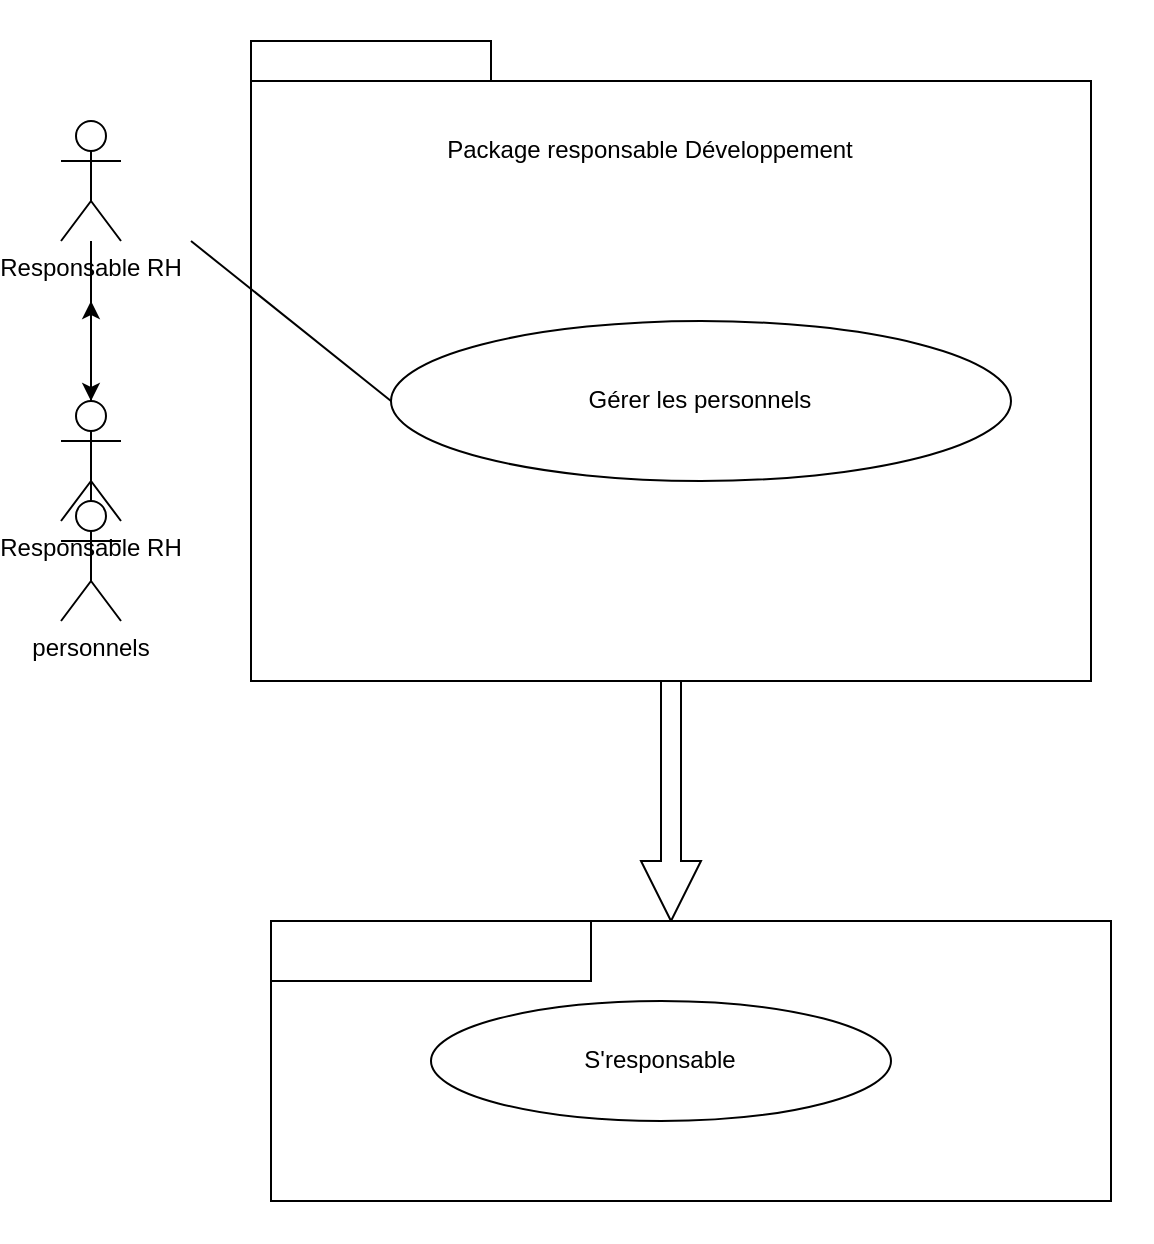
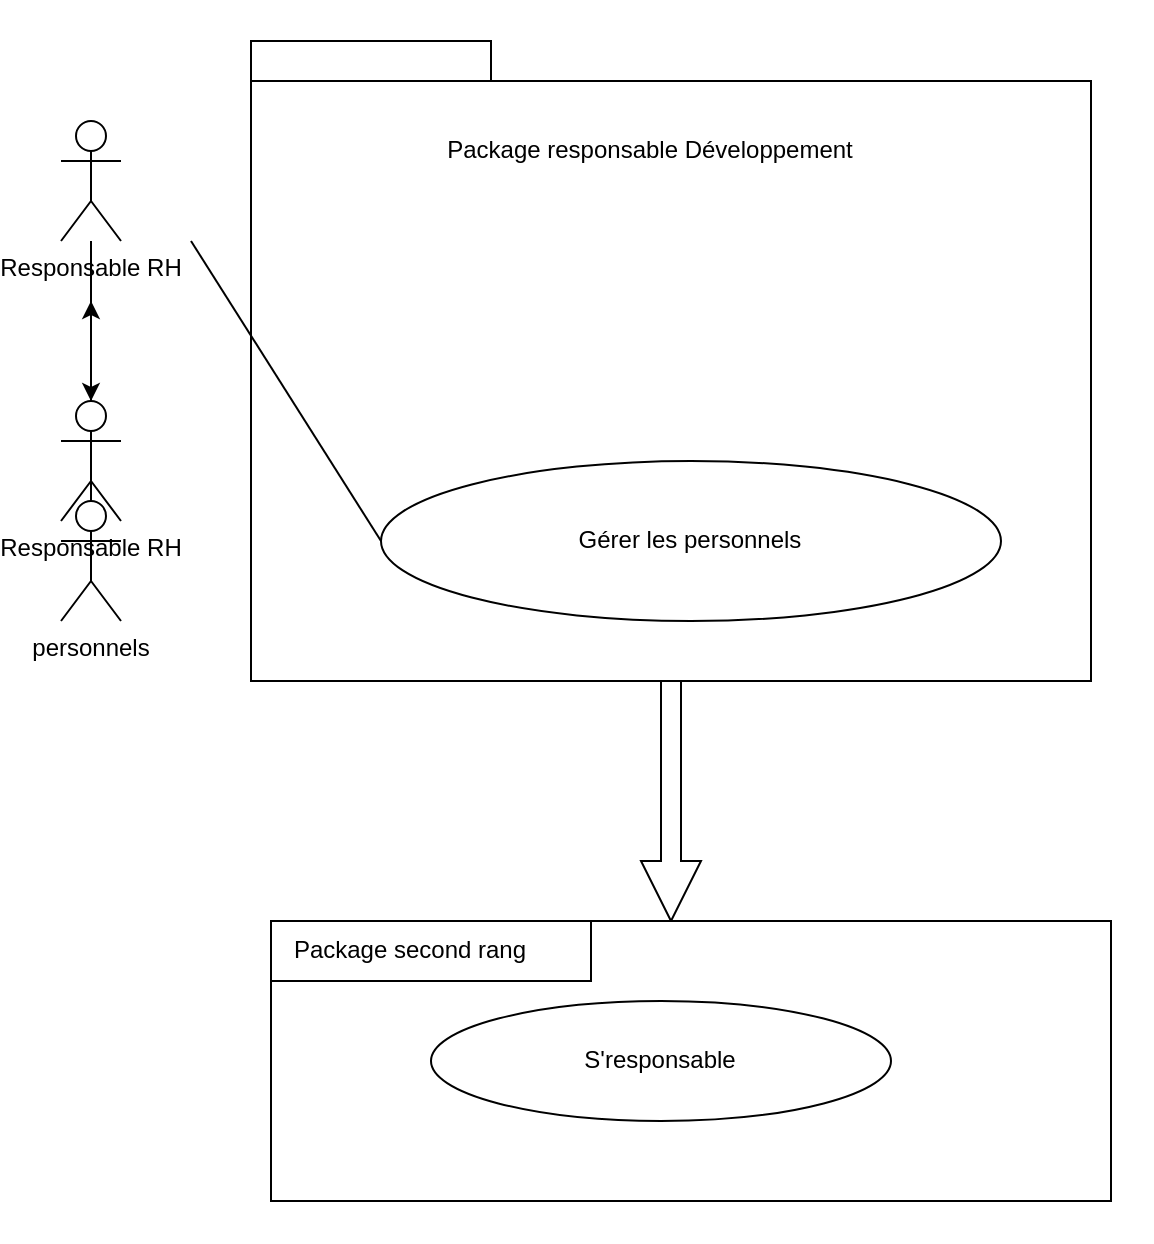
(701, 401) -> (691, 541)
none -> (411, 951)
